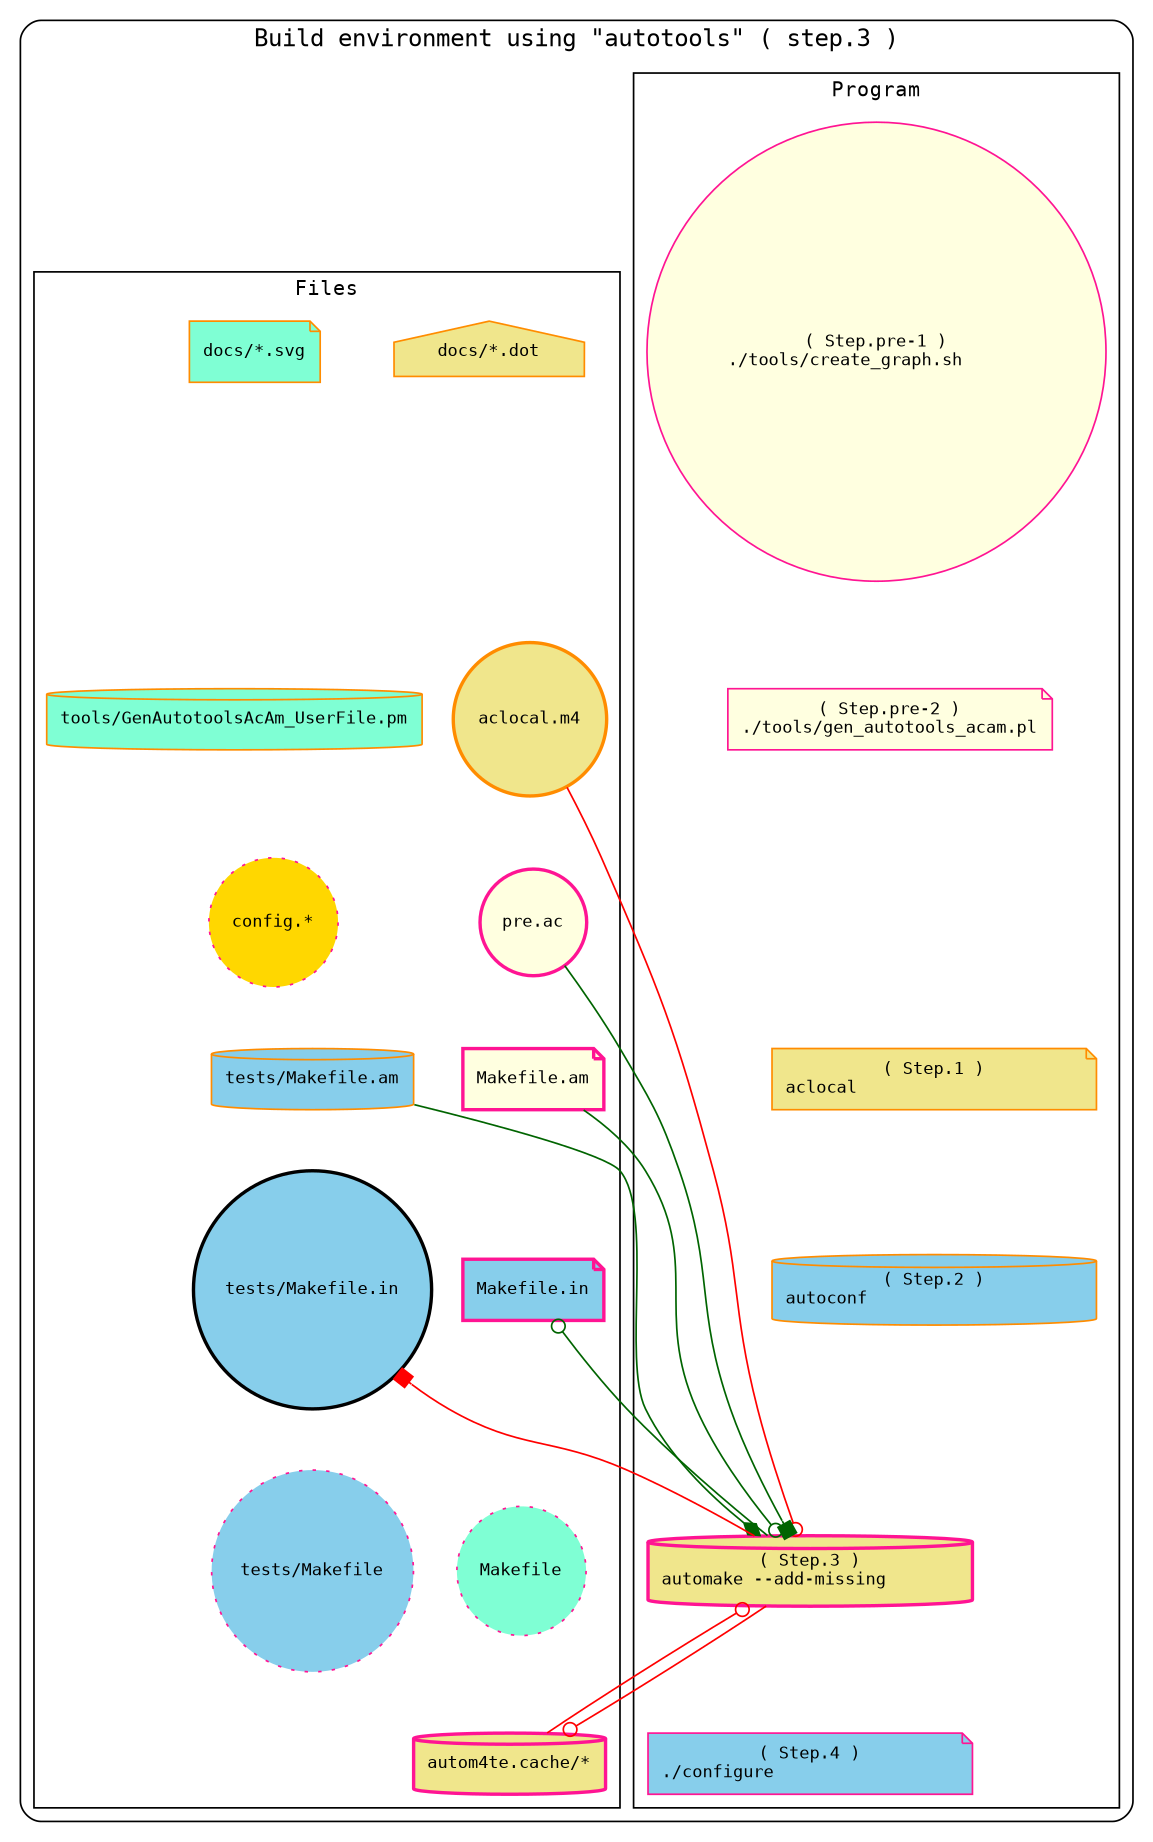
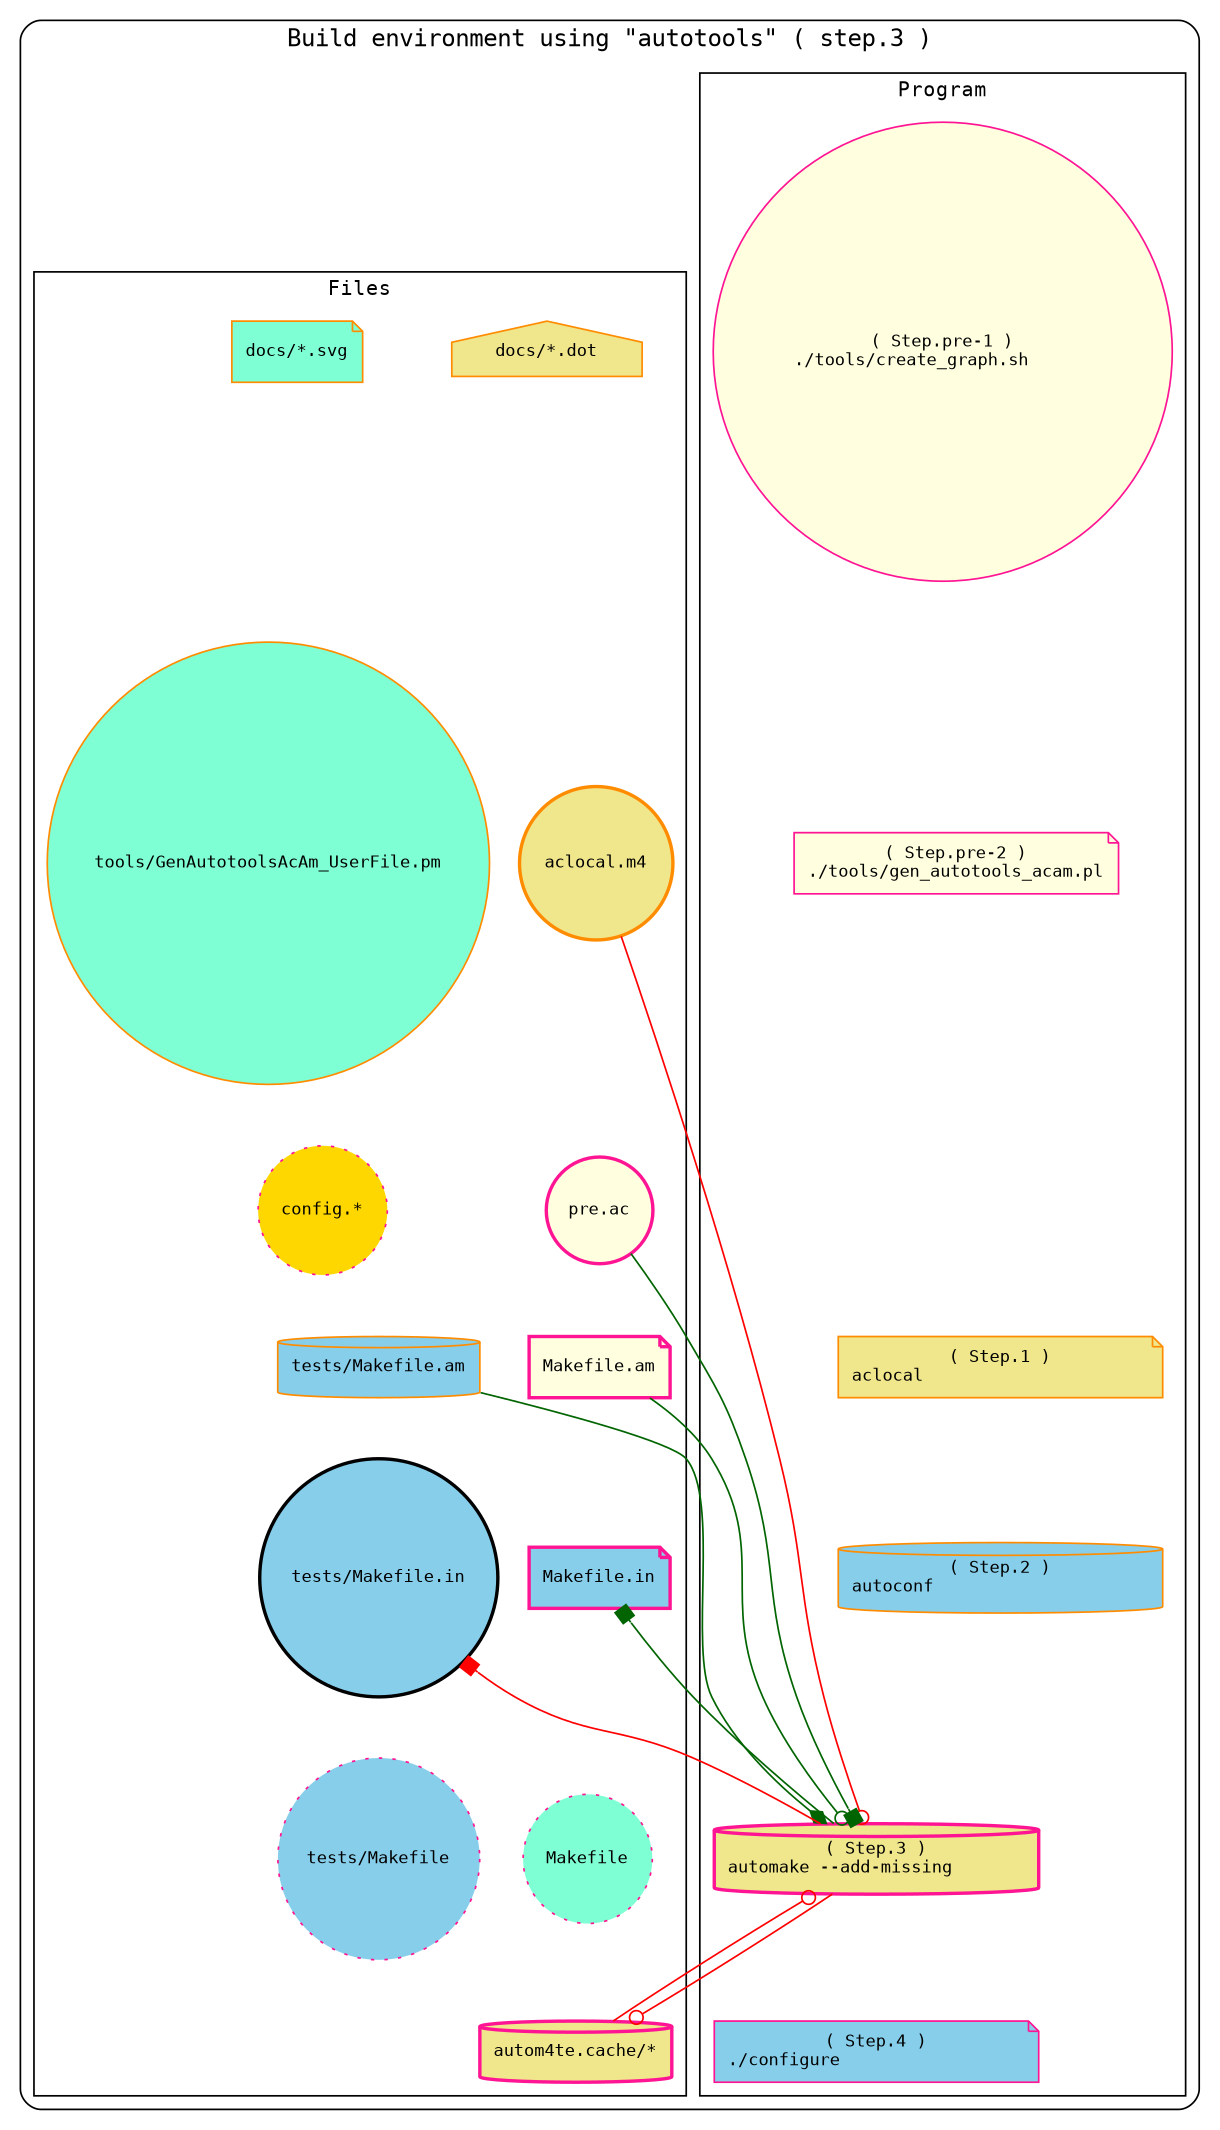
(234, 719) -> (268, 863)
(608, 1388) -> (726, 1730)
